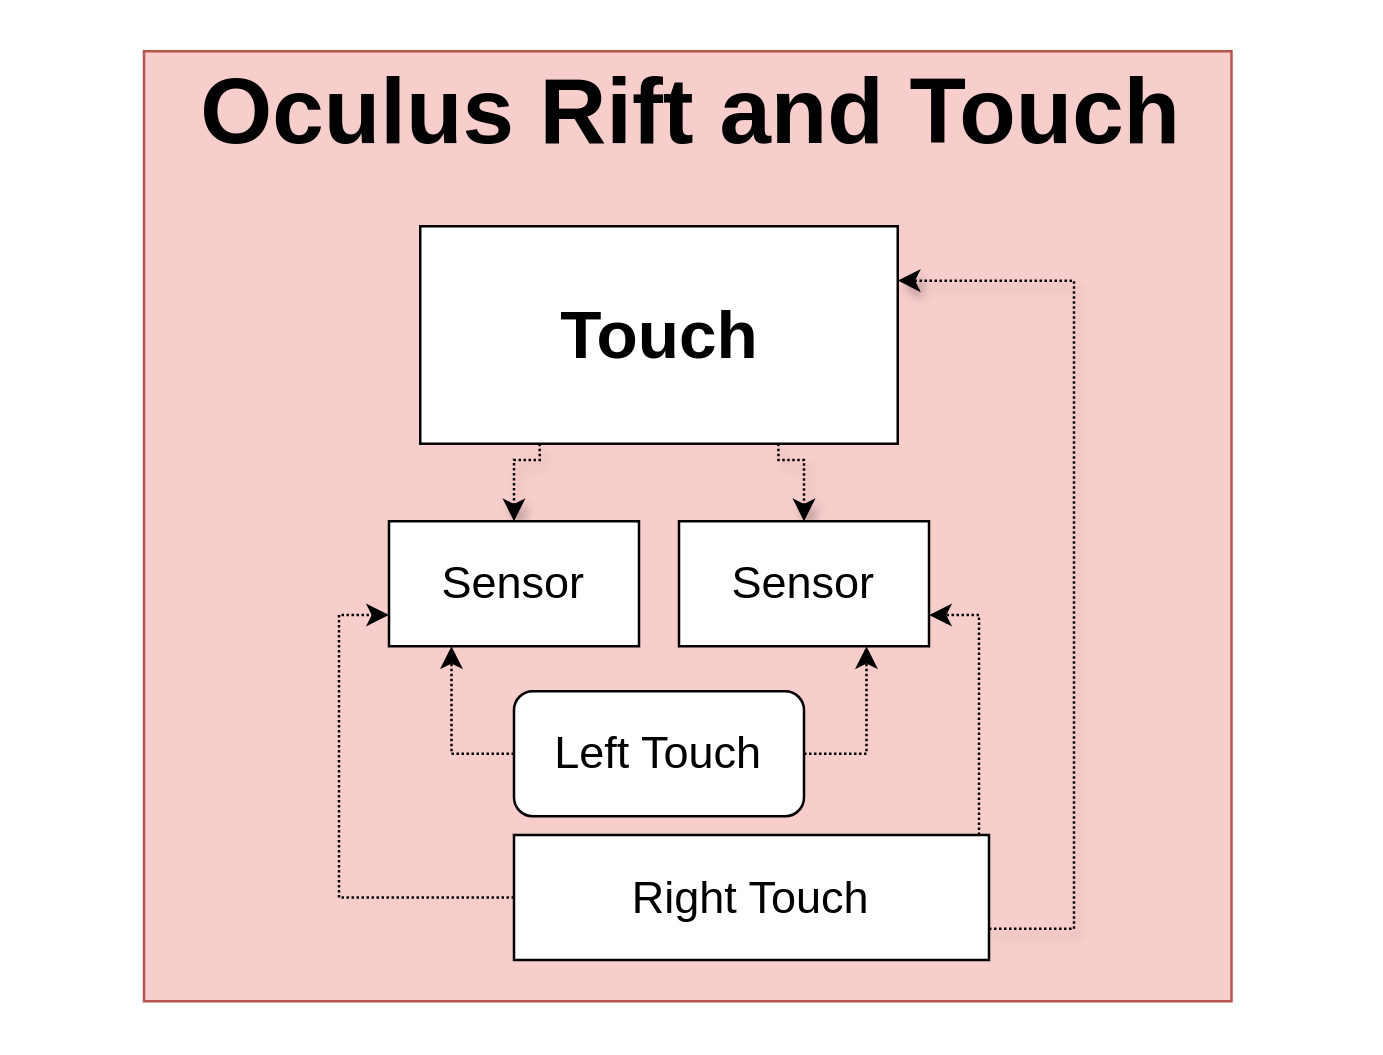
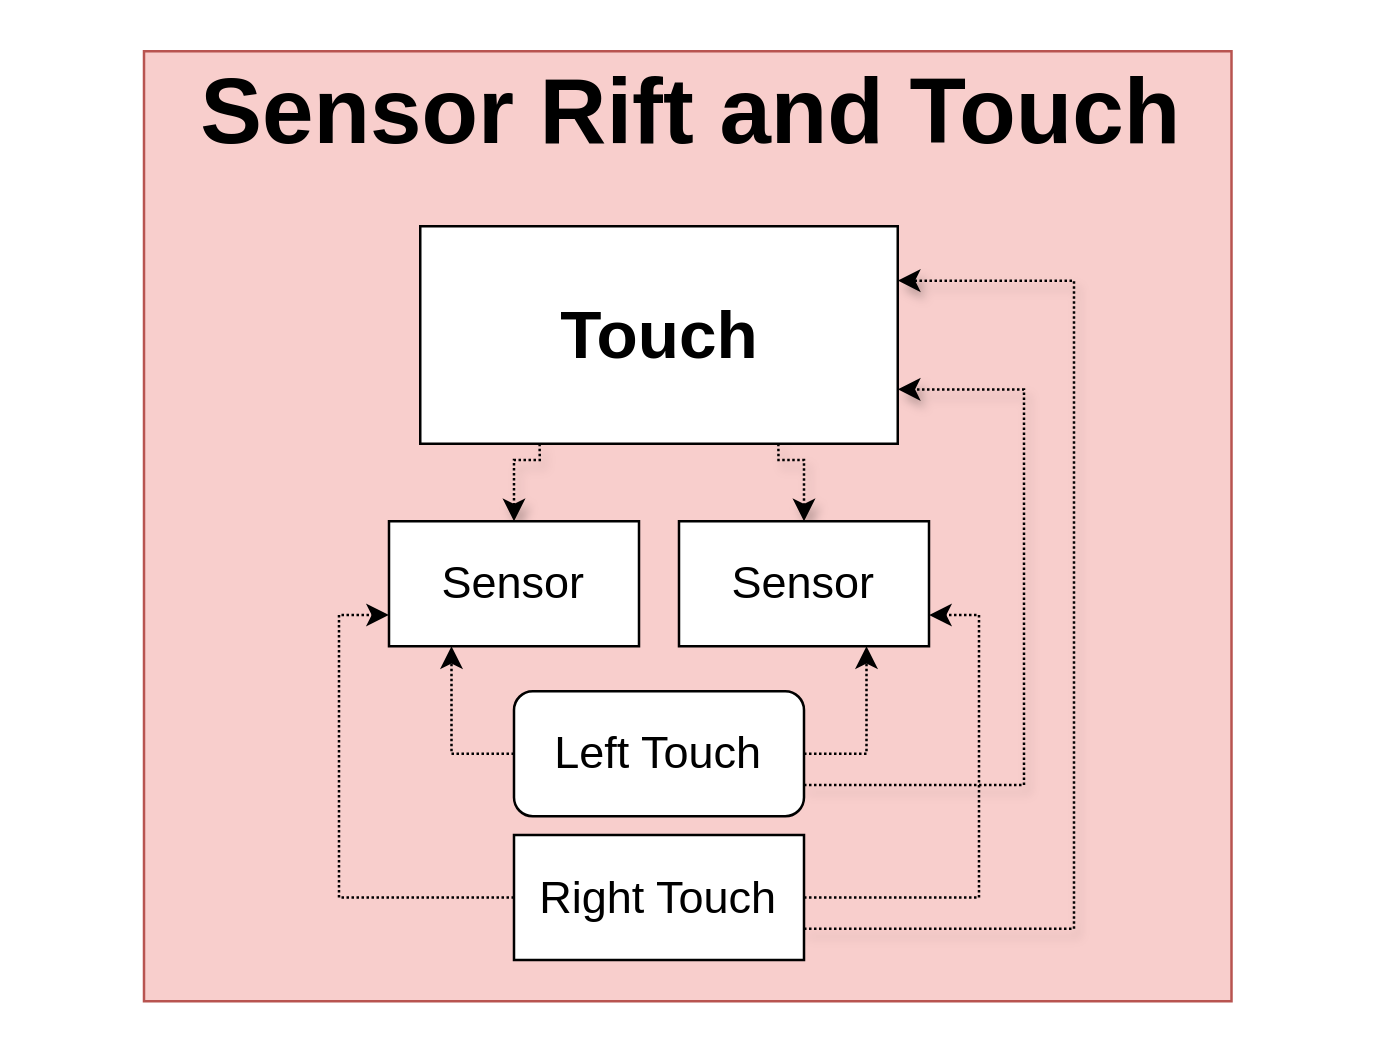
(691, 114) -> (691, 114)
none -> (1024, 554)
(751, 898) -> (659, 898)
